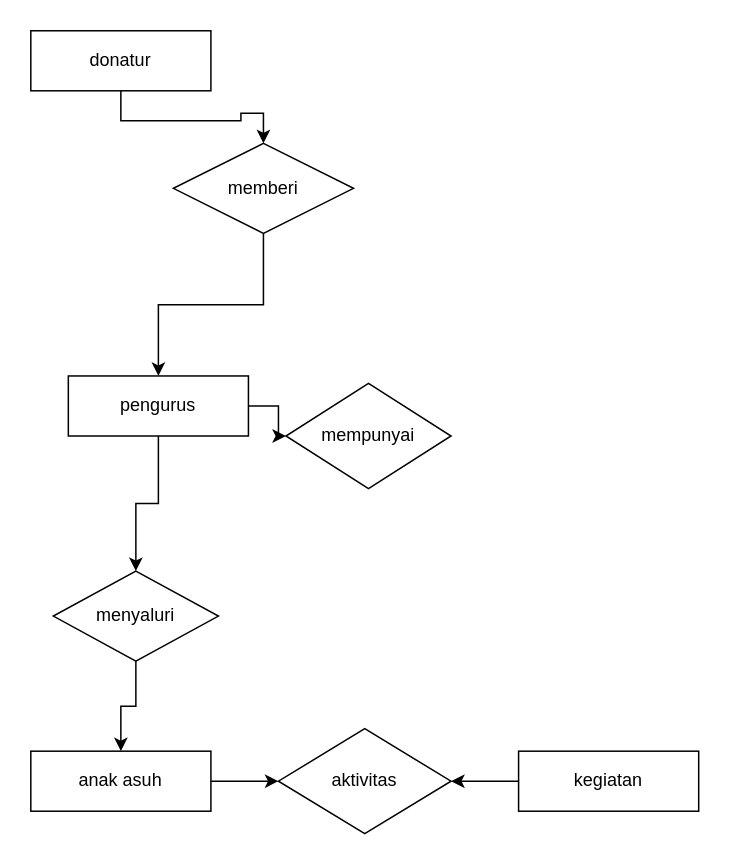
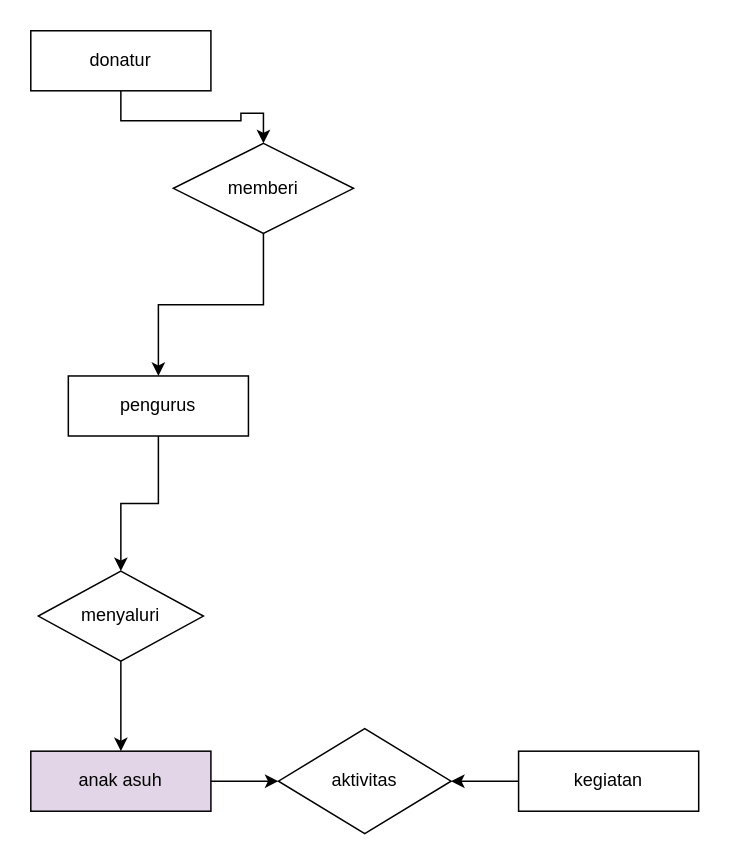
(278, 407) -> none
(368, 436) -> none
(136, 616) -> (121, 616)
(121, 781) -> (121, 781)
